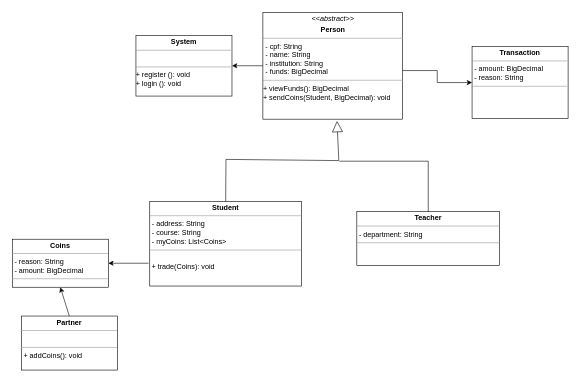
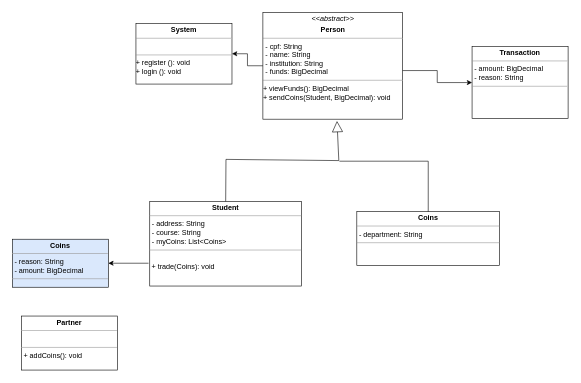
(184, 66) -> (184, 54)
(393, 220) -> (393, 220)
(60, 263) -> (60, 263)
(65, 303) -> none
